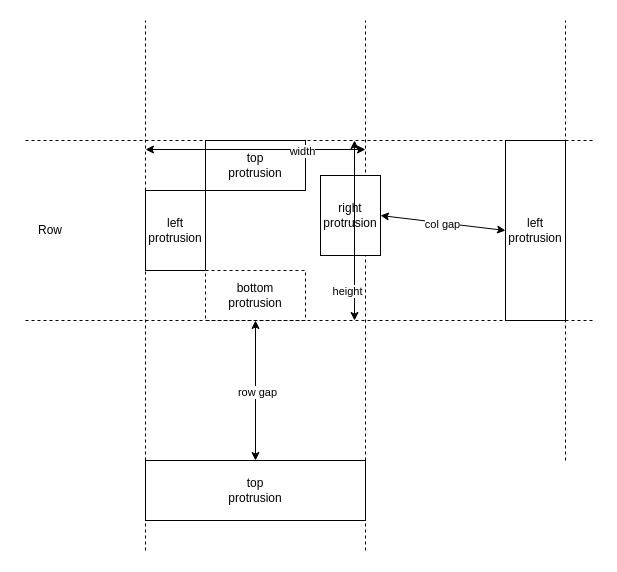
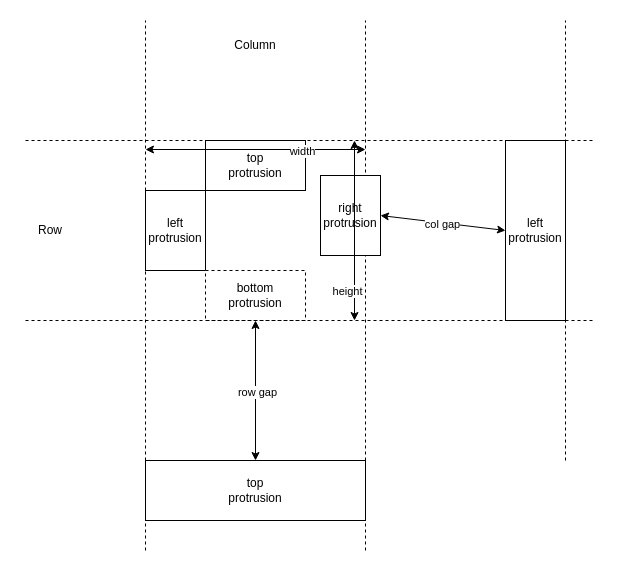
none -> (256, 46)
